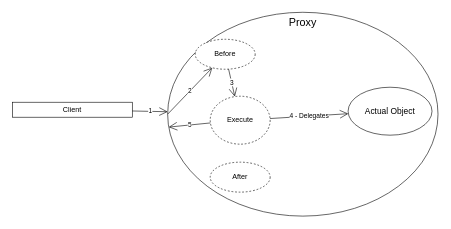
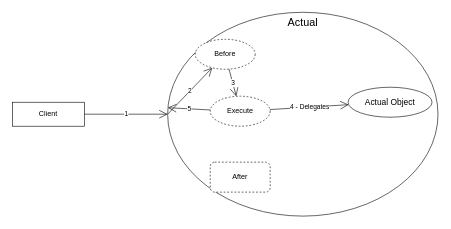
(303, 23) -> (303, 23)
(72, 110) -> (48, 114)
(390, 111) -> (390, 102)
(240, 120) -> (240, 111)
(240, 177) -> (240, 177)
